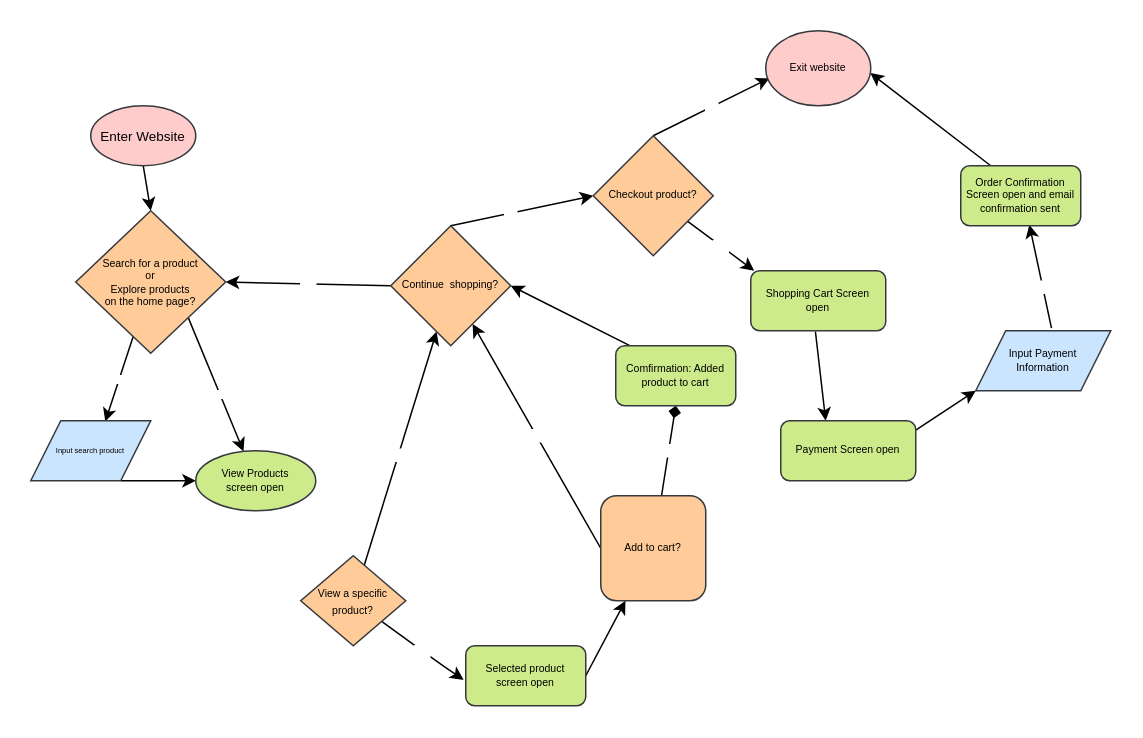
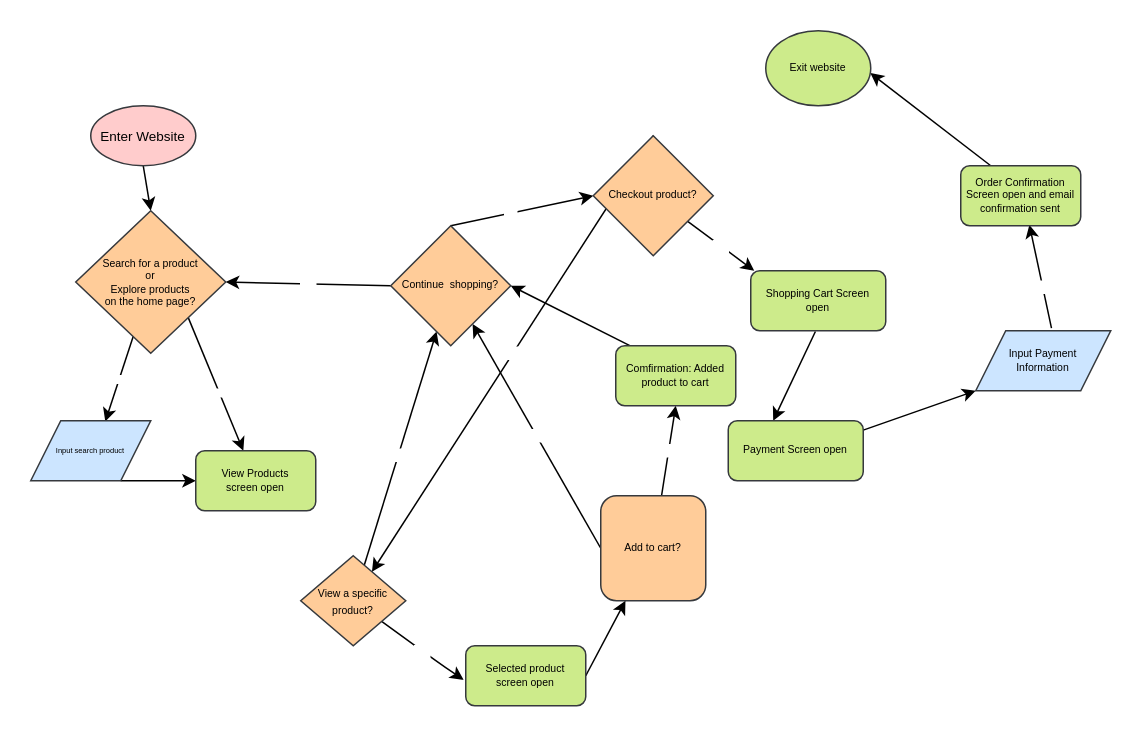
(818, 68) -> (818, 68)
(679, 123) -> (444, 460)
(674, 418) -> (674, 417)
(848, 451) -> (796, 451)
(256, 481) -> (256, 481)
